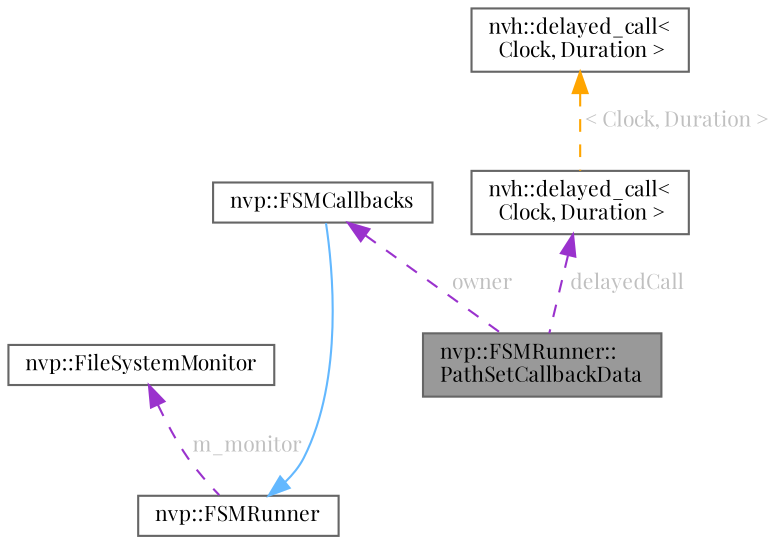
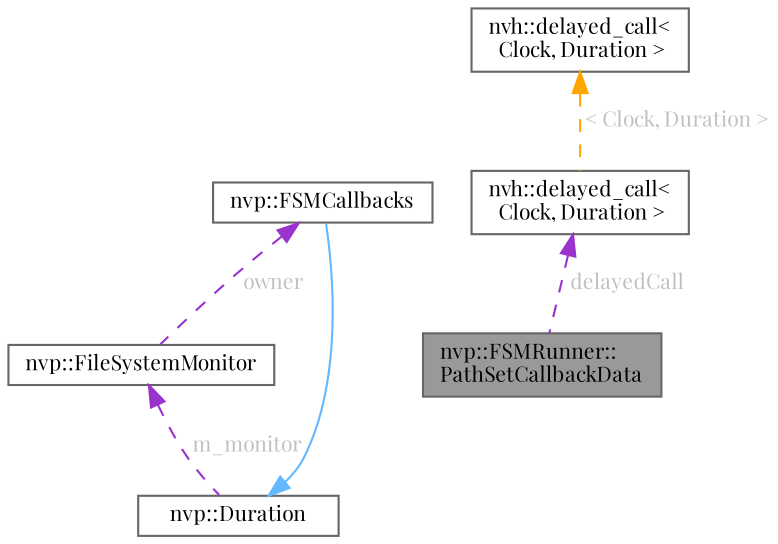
(433, 284) -> (220, 289)
(238, 516) -> (238, 516)
